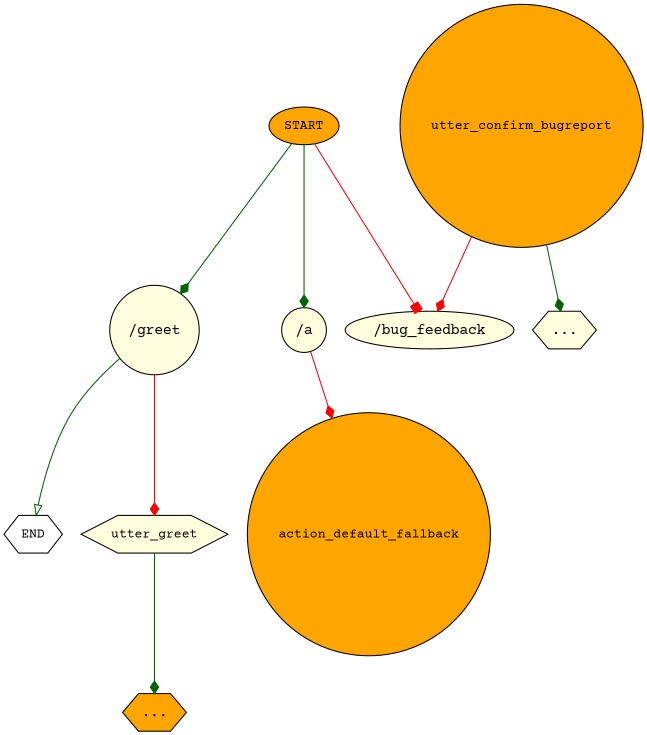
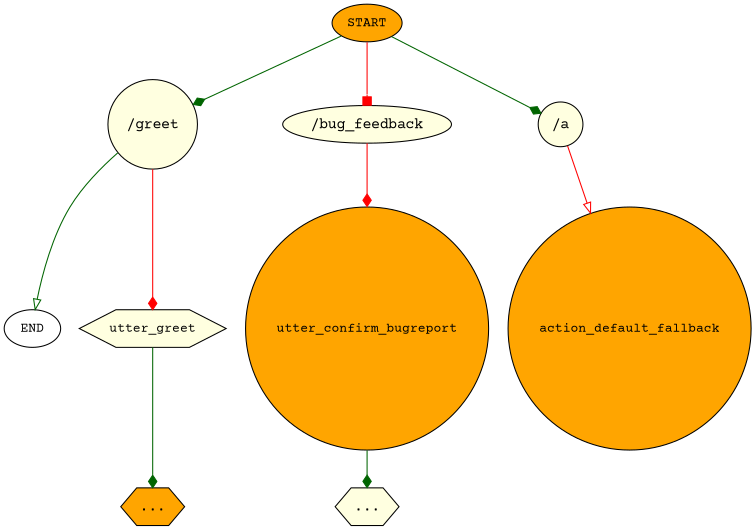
(457, 268) -> (367, 169)
(319, 379) -> (577, 175)
(33, 534) -> (32, 329)
